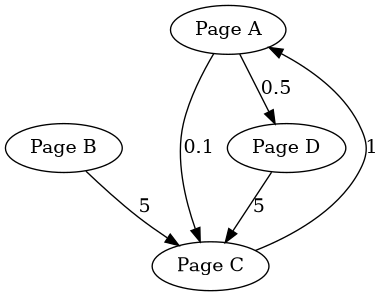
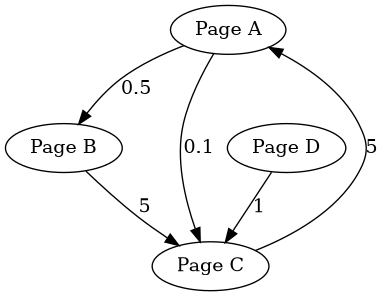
(254, 83) -> (130, 72)
(372, 148) -> (372, 148)
(259, 207) -> (259, 207)
